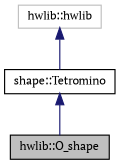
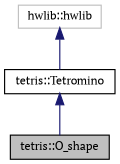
(60, 82) -> (60, 82)
(60, 147) -> (60, 147)
